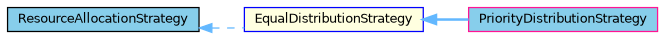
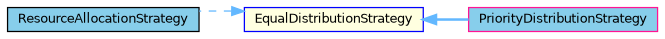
(228, 28) -> (215, 11)
